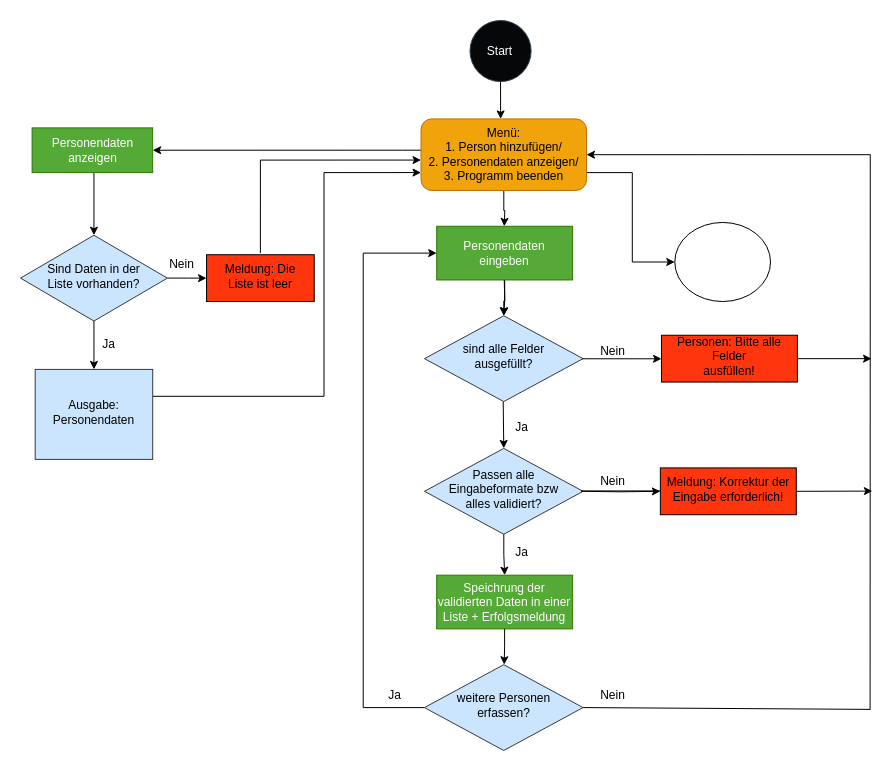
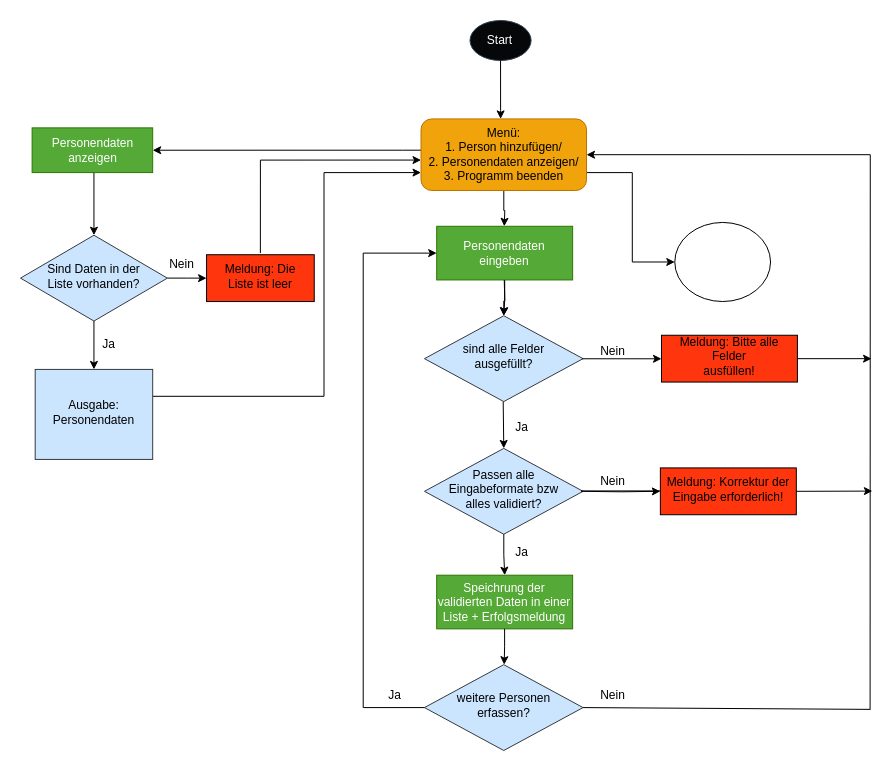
(501, 51) -> (501, 41)
(730, 357) -> (730, 357)
